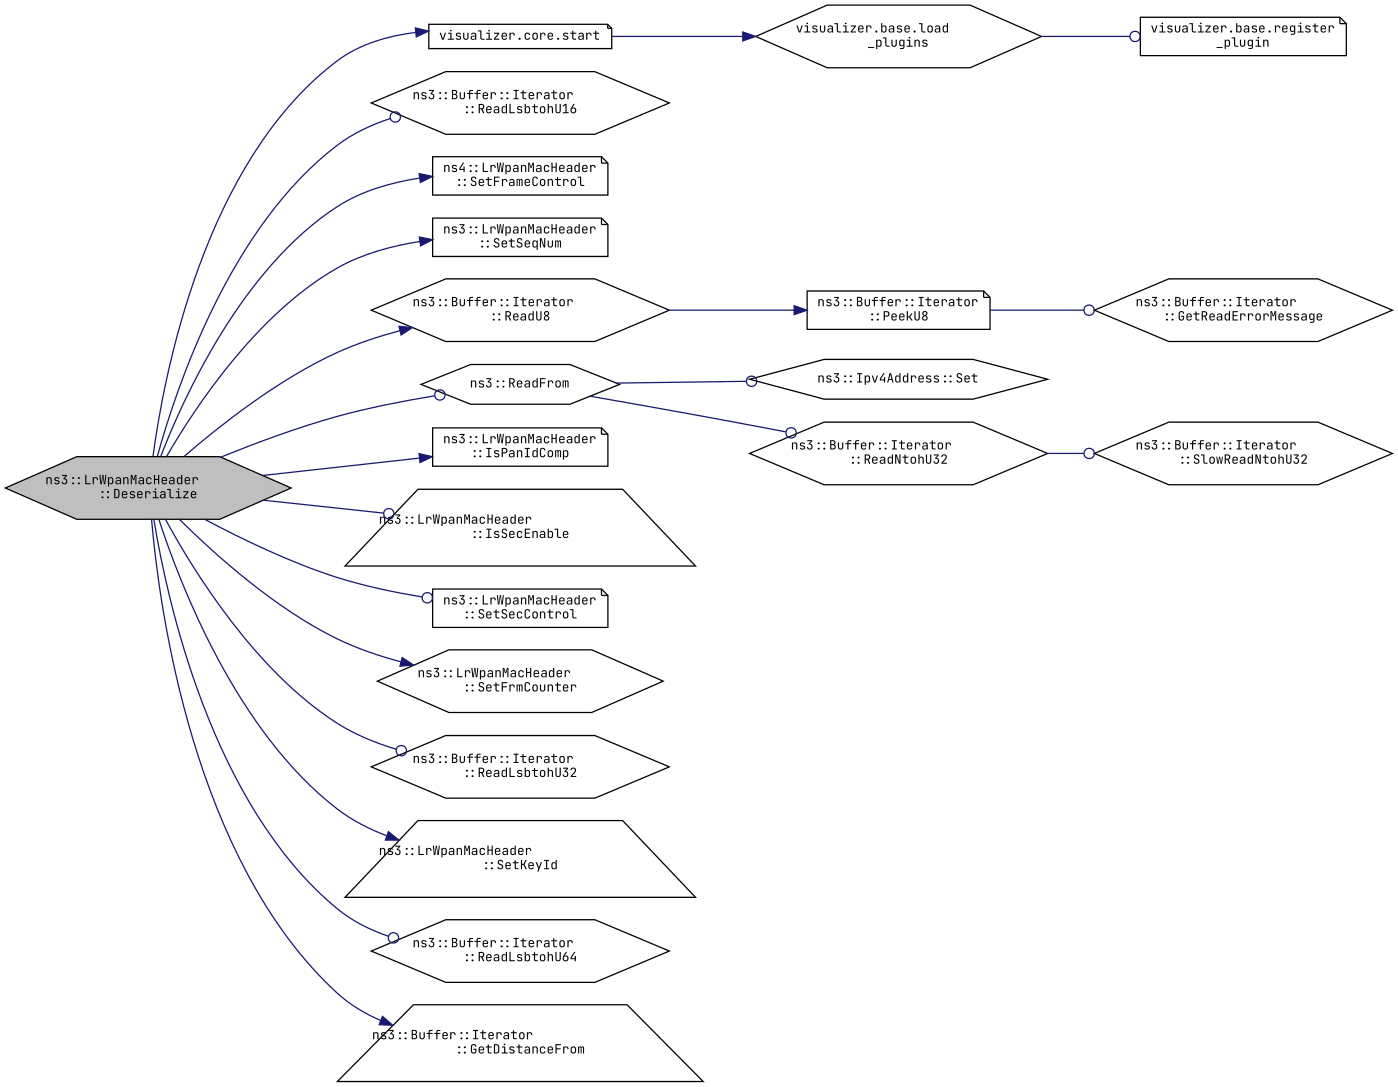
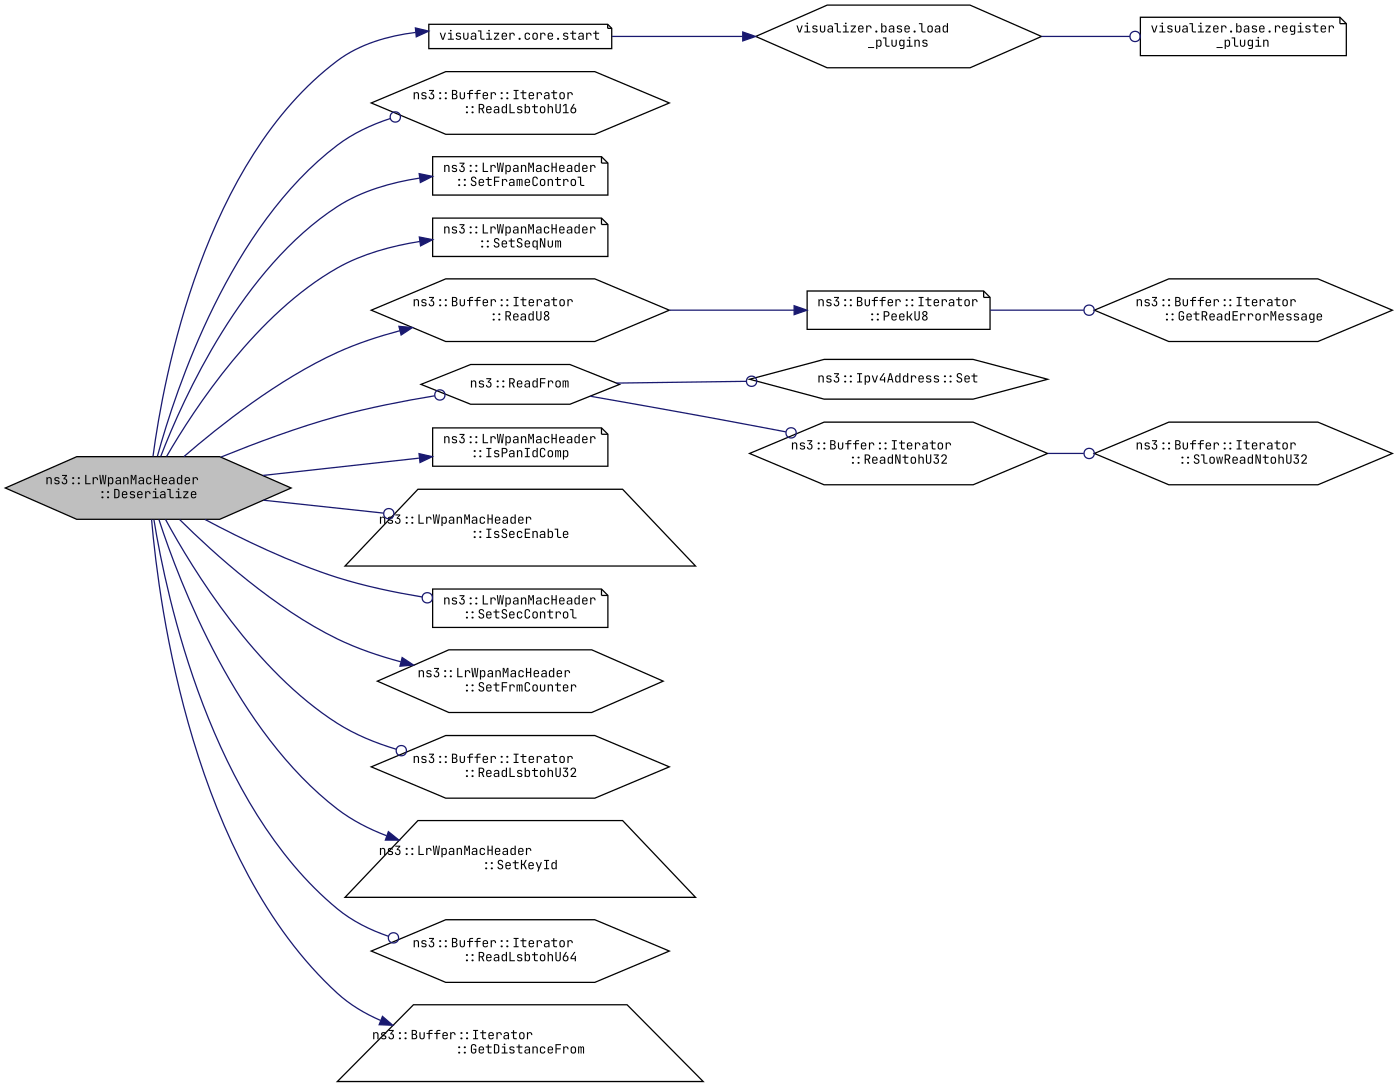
(520, 176) -> (520, 176)
